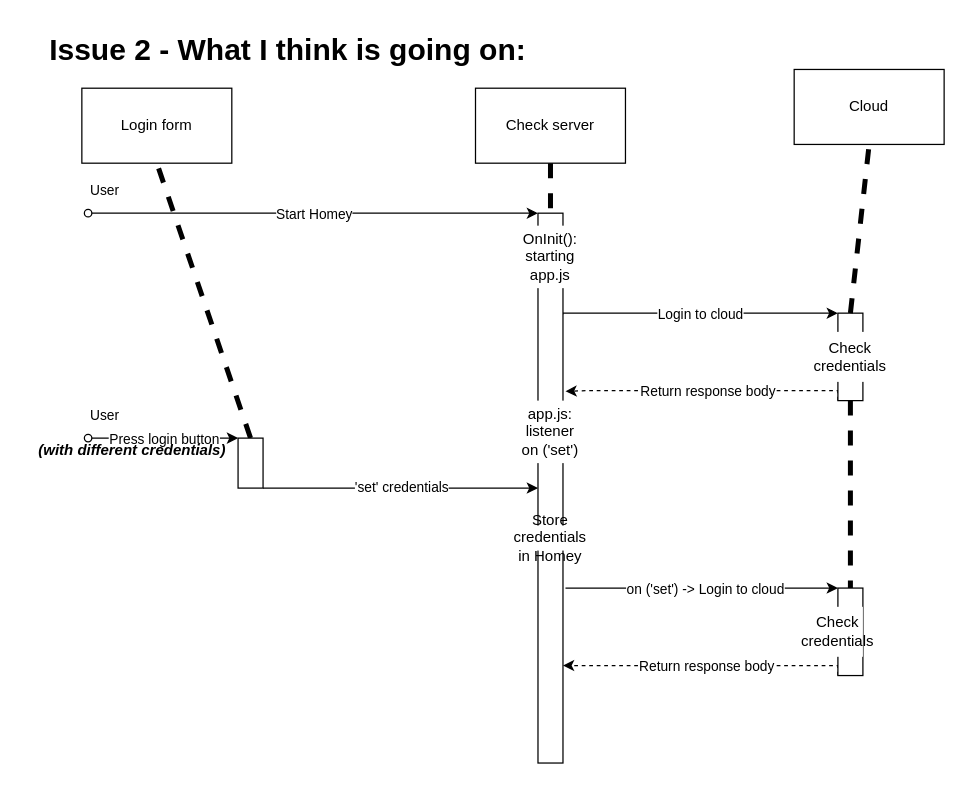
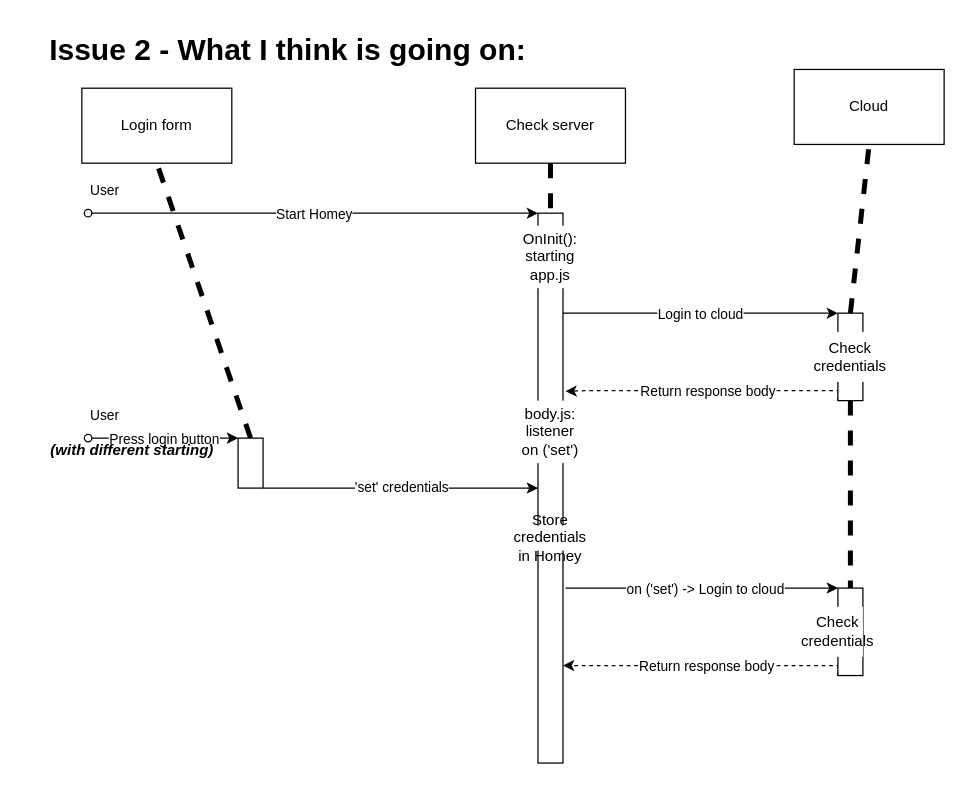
(551, 432) -> (551, 432)
(133, 451) -> (133, 451)
